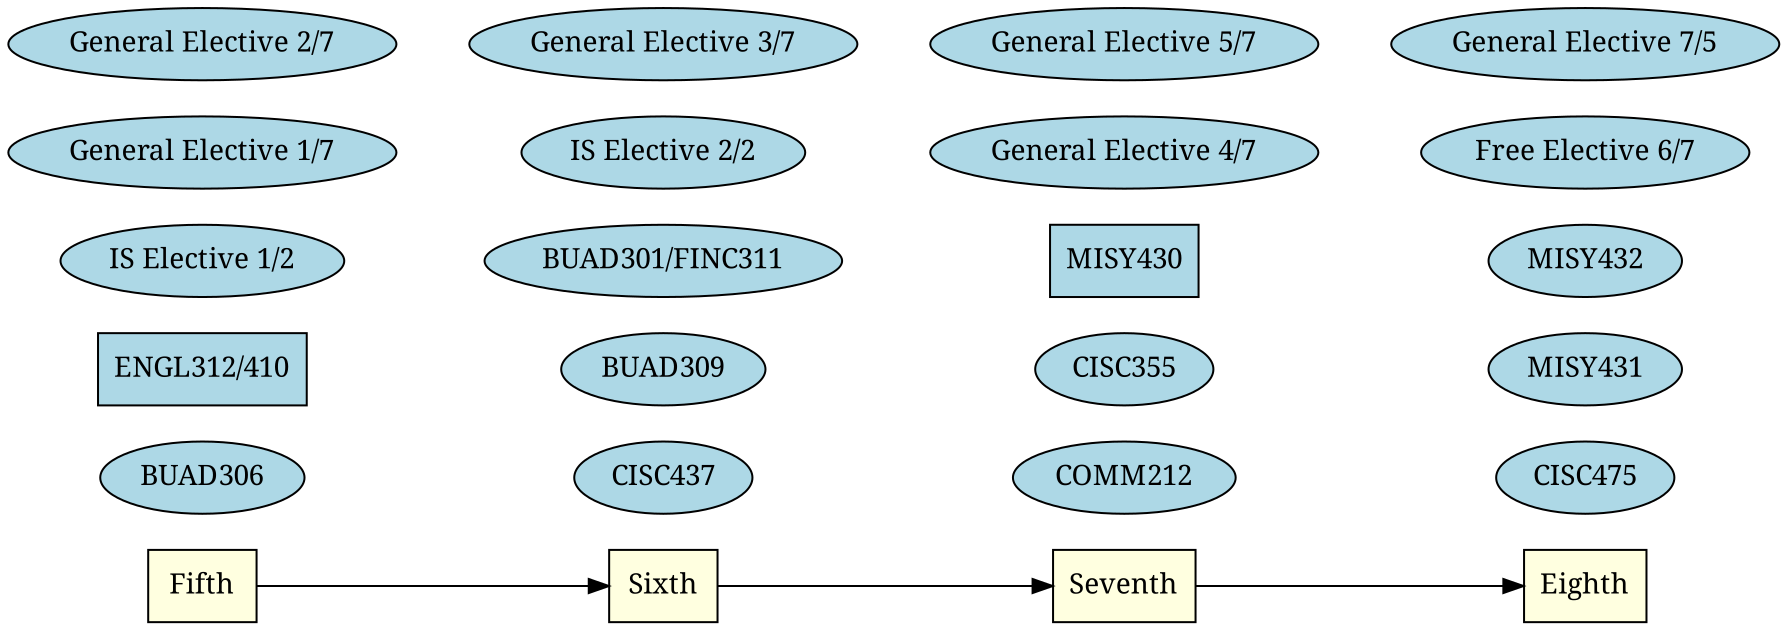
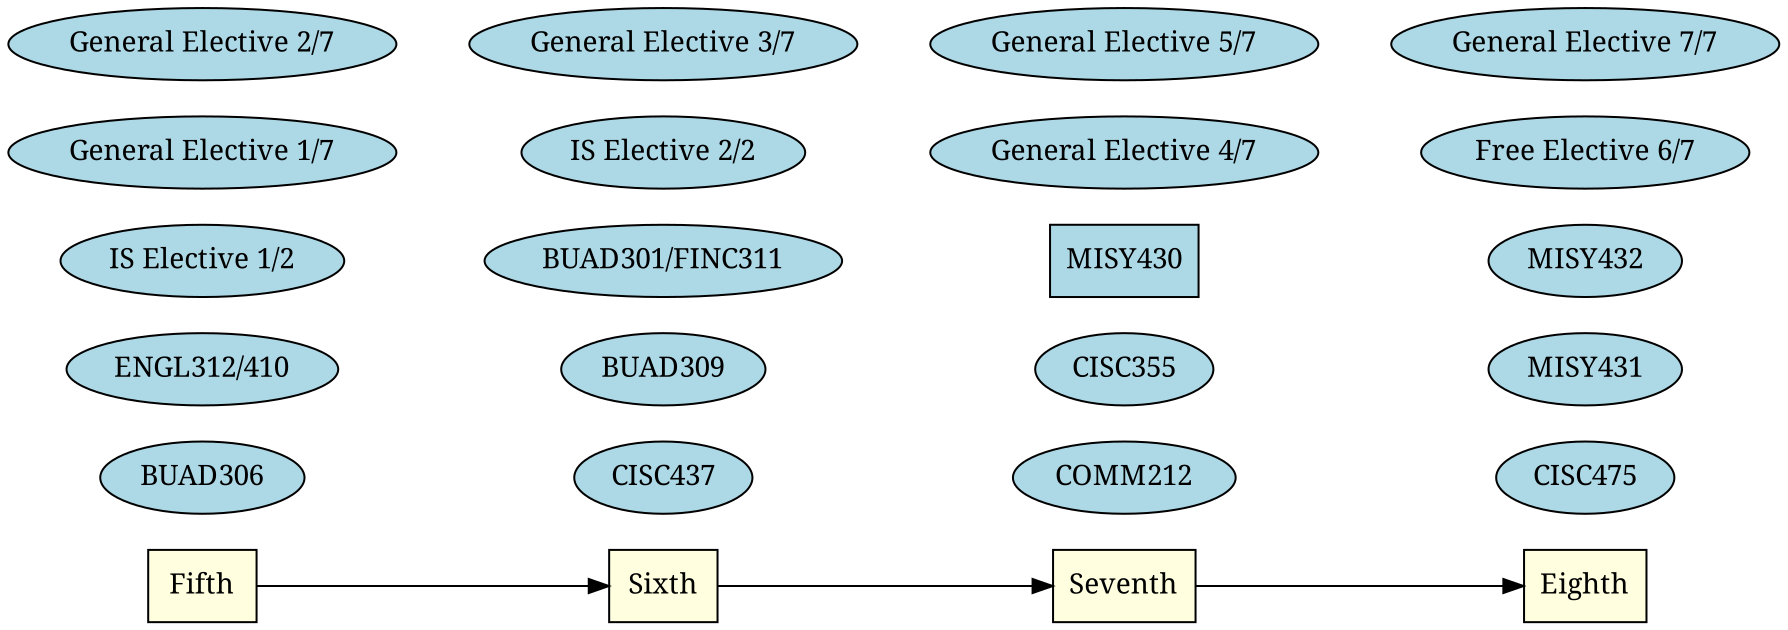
(1585, 44) -> (1585, 44)
(202, 369) -> (202, 369)
